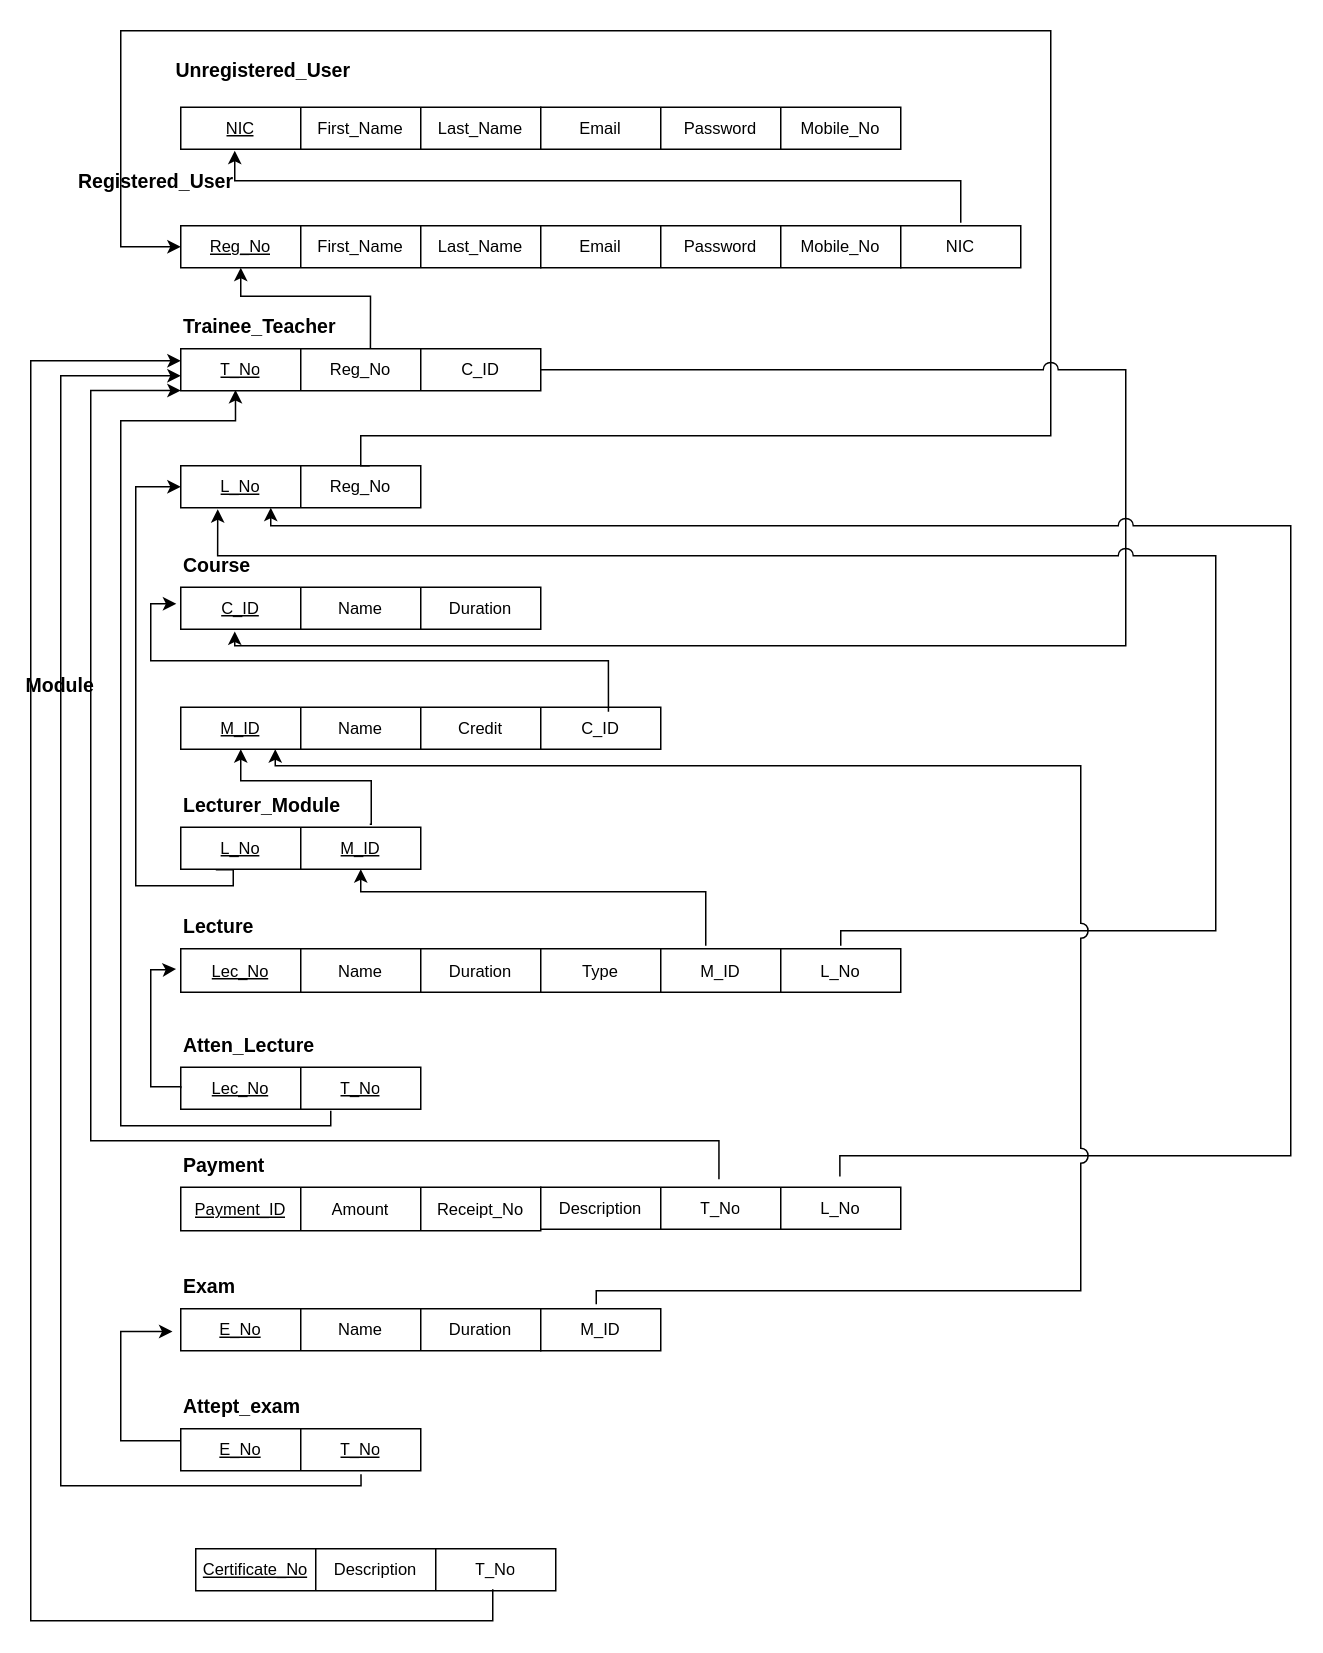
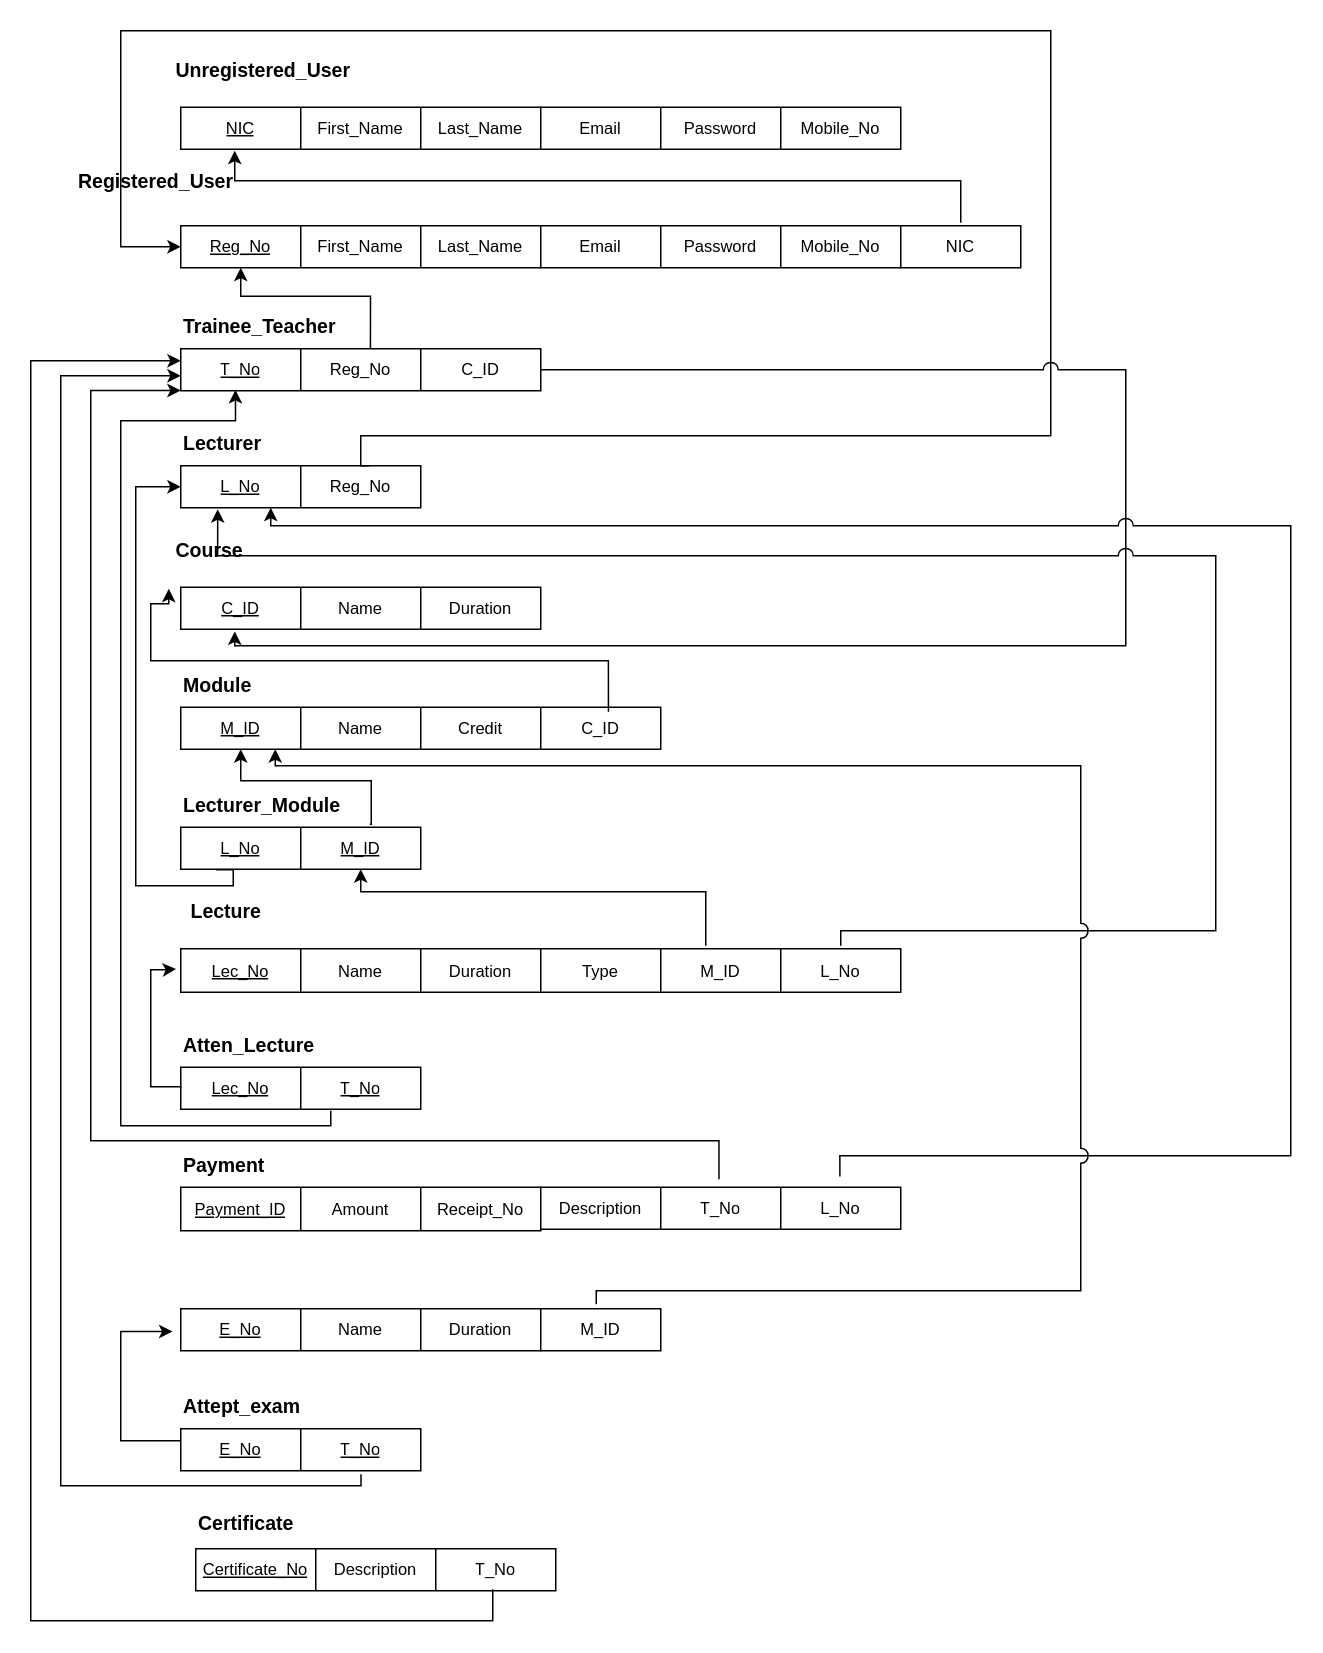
none -> (241, 443)
(241, 565) -> (233, 550)
(83, 685) -> (241, 685)
(241, 926) -> (248, 911)
(256, 1286) -> none
none -> (271, 1523)
